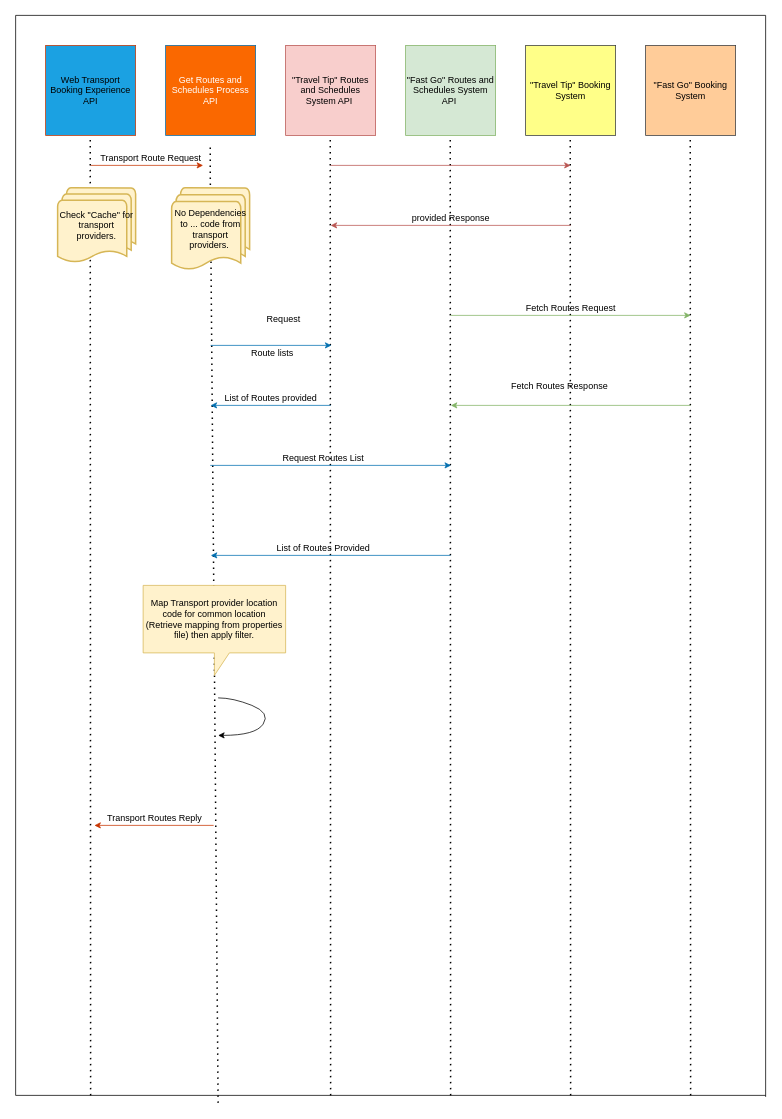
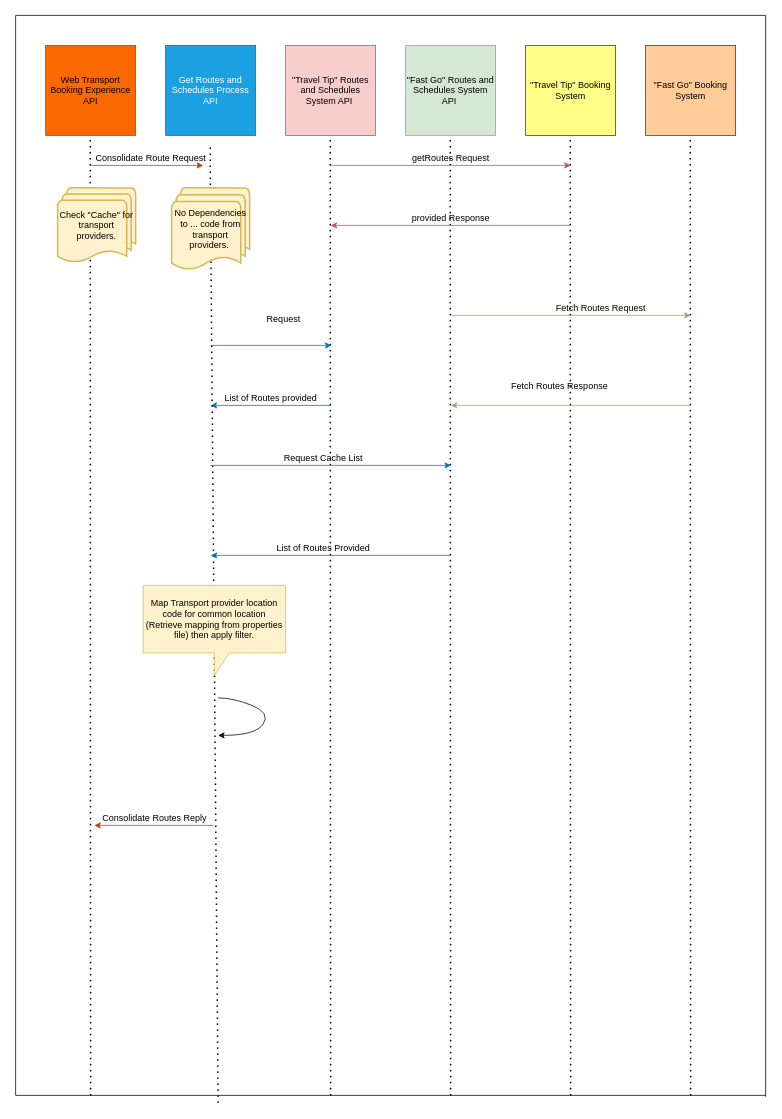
(90, 90) -> (90, 90)
(210, 90) -> (210, 90)
(151, 158) -> (151, 158)
none -> (450, 158)
(570, 308) -> (600, 308)
(272, 353) -> none
(323, 458) -> (323, 458)
(155, 818) -> (155, 818)
